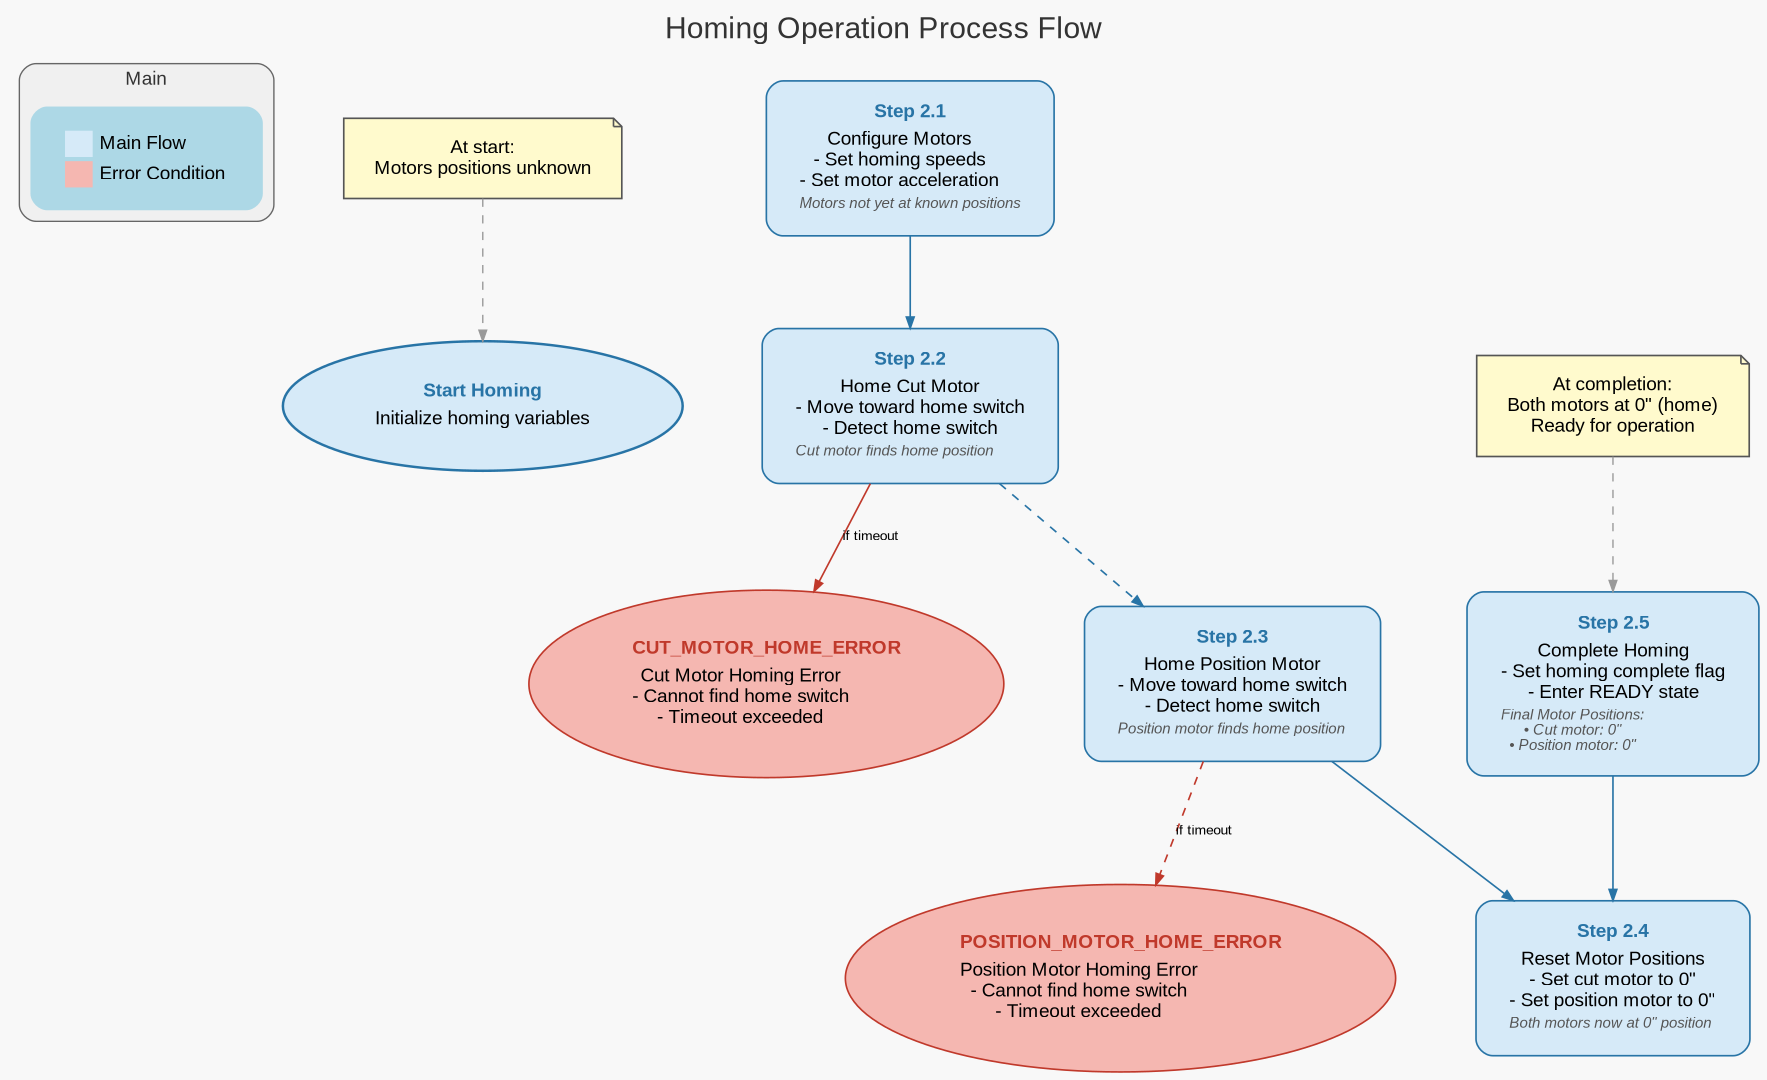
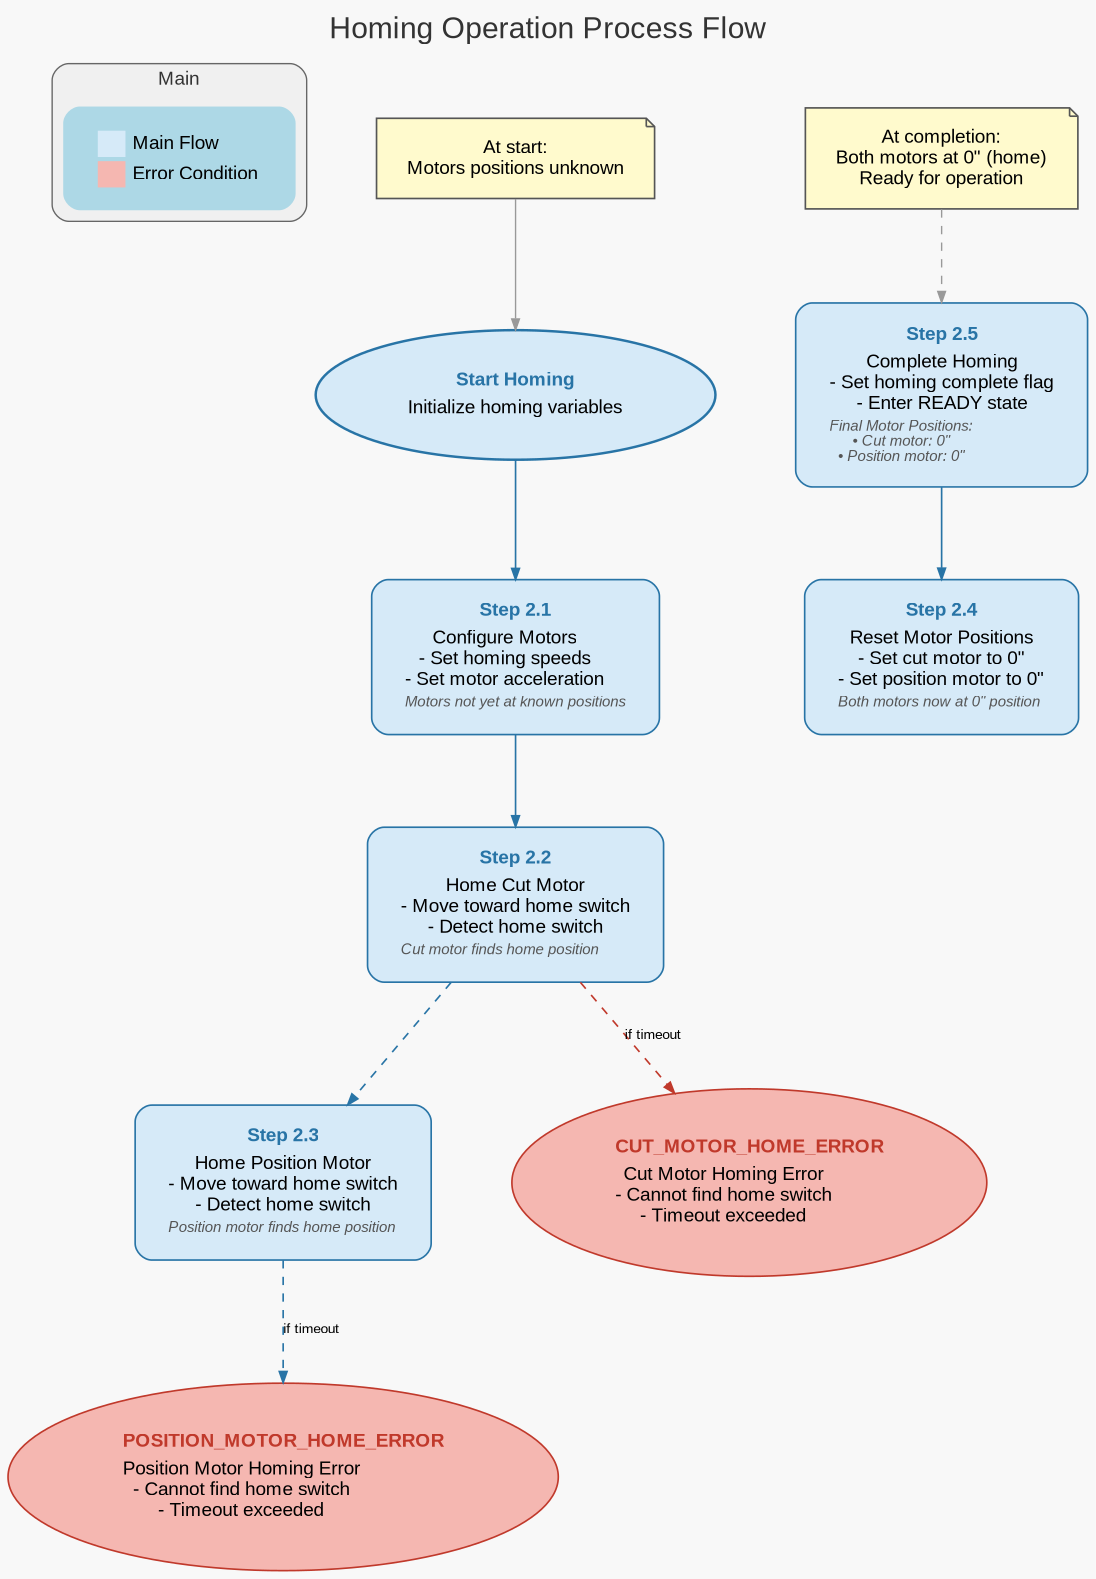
(483, 264) -> (516, 259)
none -> (516, 514)
(845, 533) -> (624, 1033)
(1182, 818) -> (283, 1316)
(1418, 827) -> none
